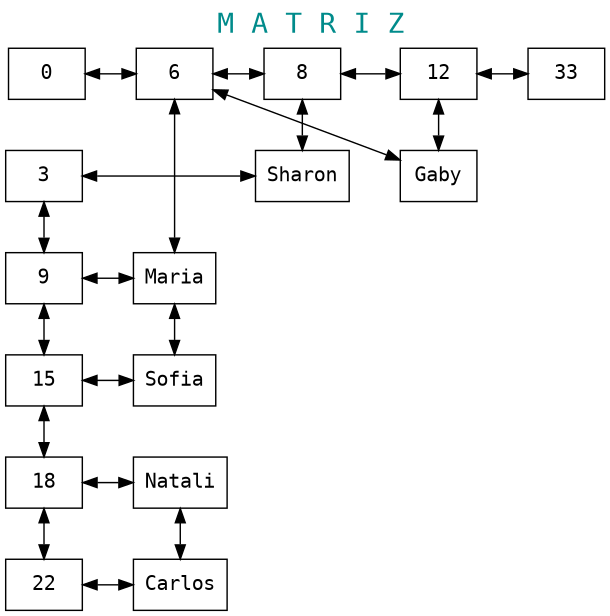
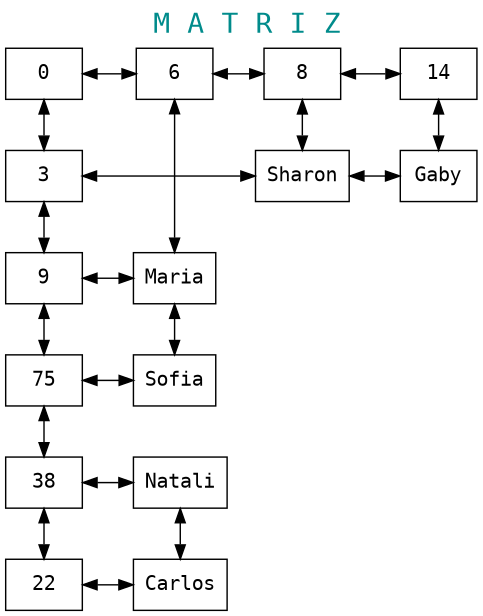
(439, 74) -> (439, 74)
(566, 74) -> none
none -> (44, 125)
(315, 128) -> (375, 176)
(44, 380) -> (44, 380)
(44, 483) -> (44, 483)
